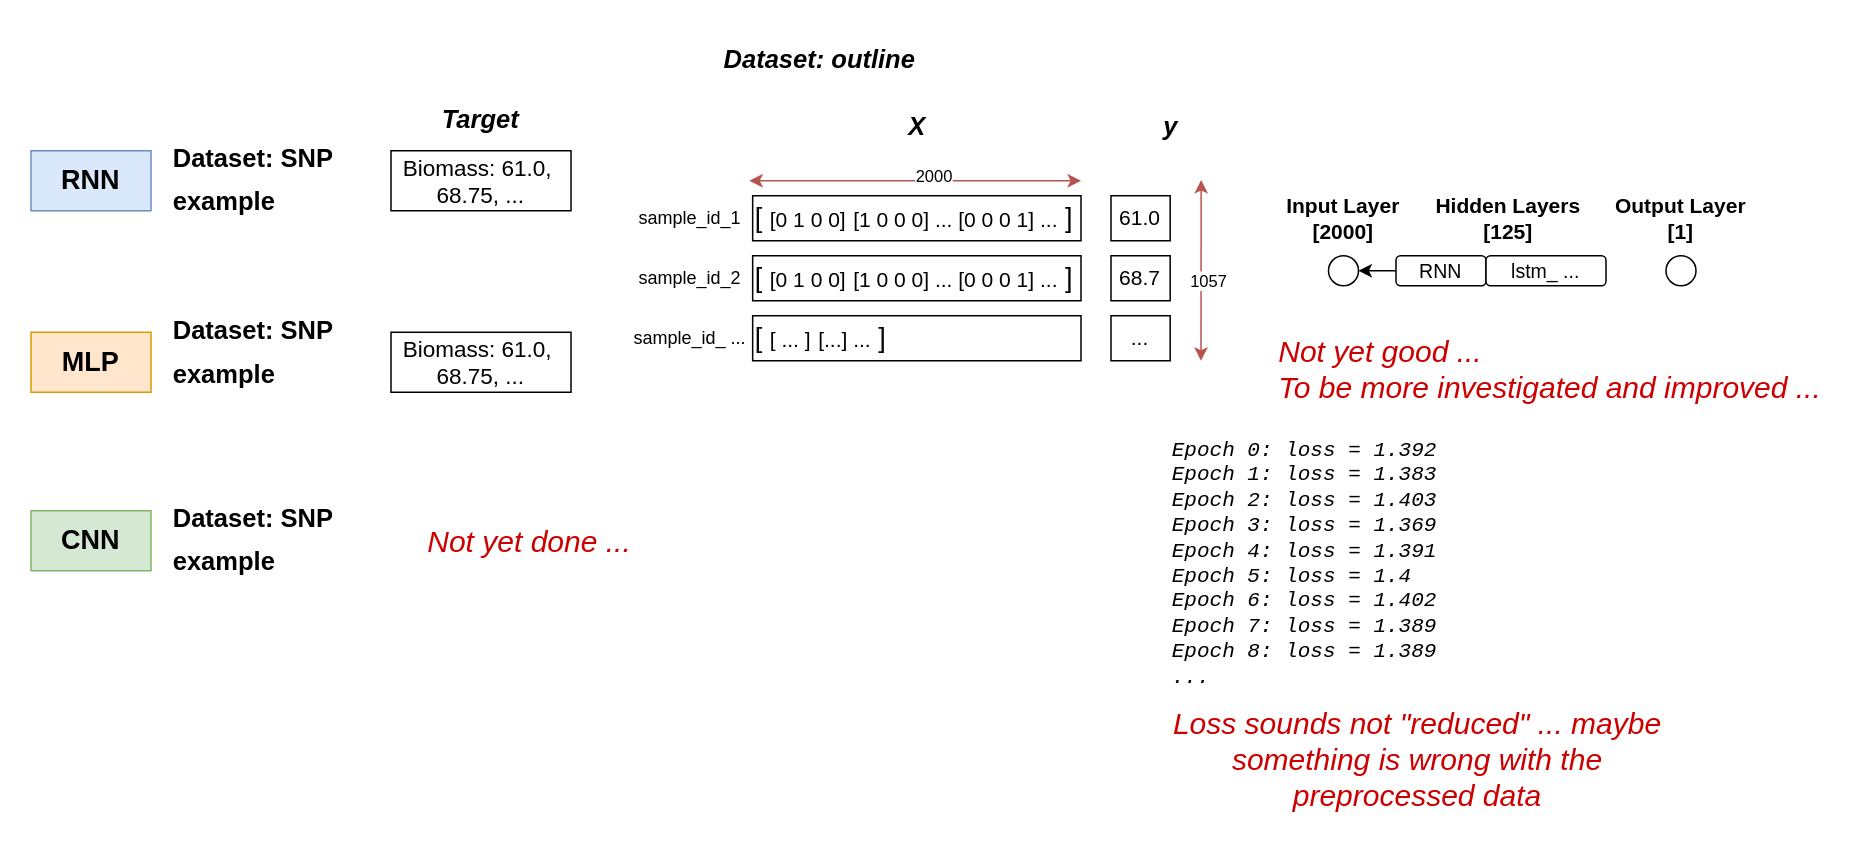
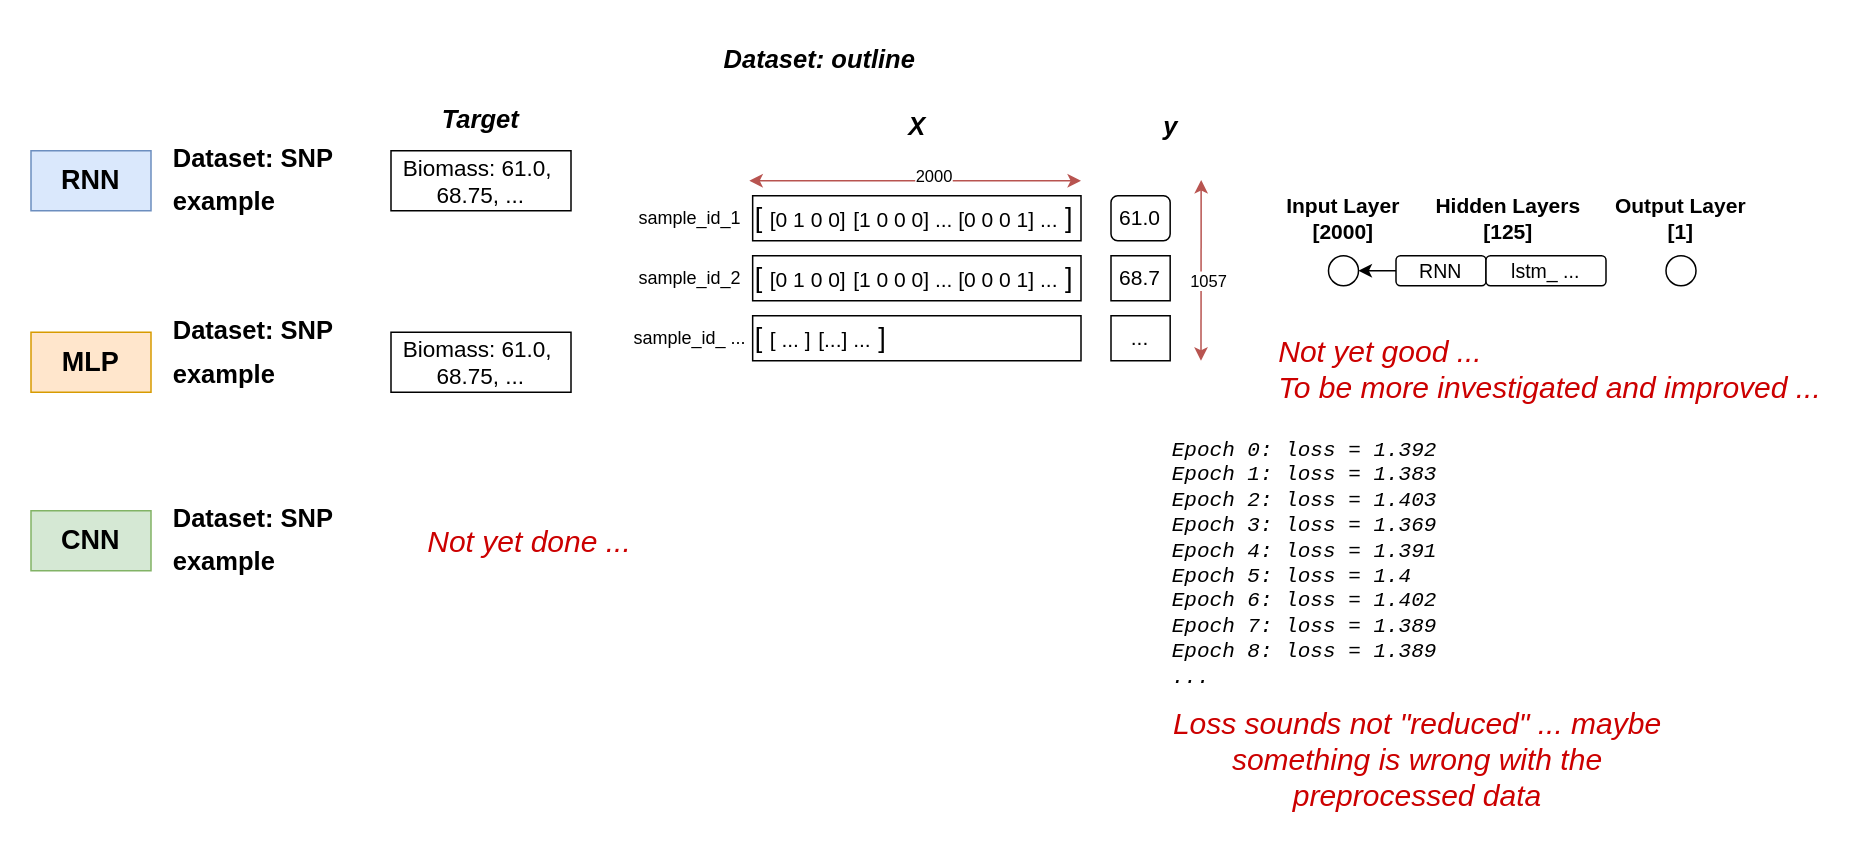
(1140, 218) -> (1140, 218)
